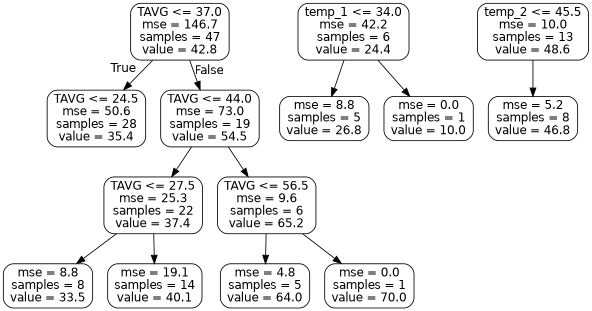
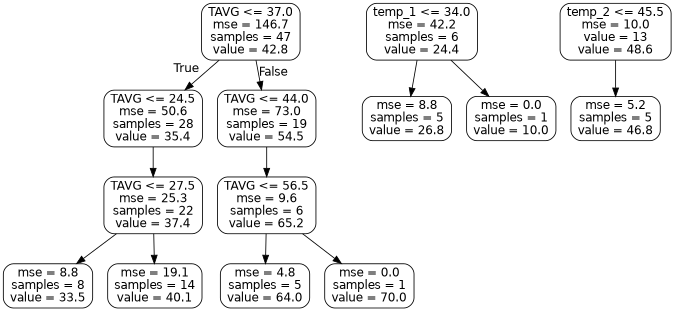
(533, 32) -> (616, 32)
(533, 119) -> (616, 119)
(184, 158) -> (153, 158)
